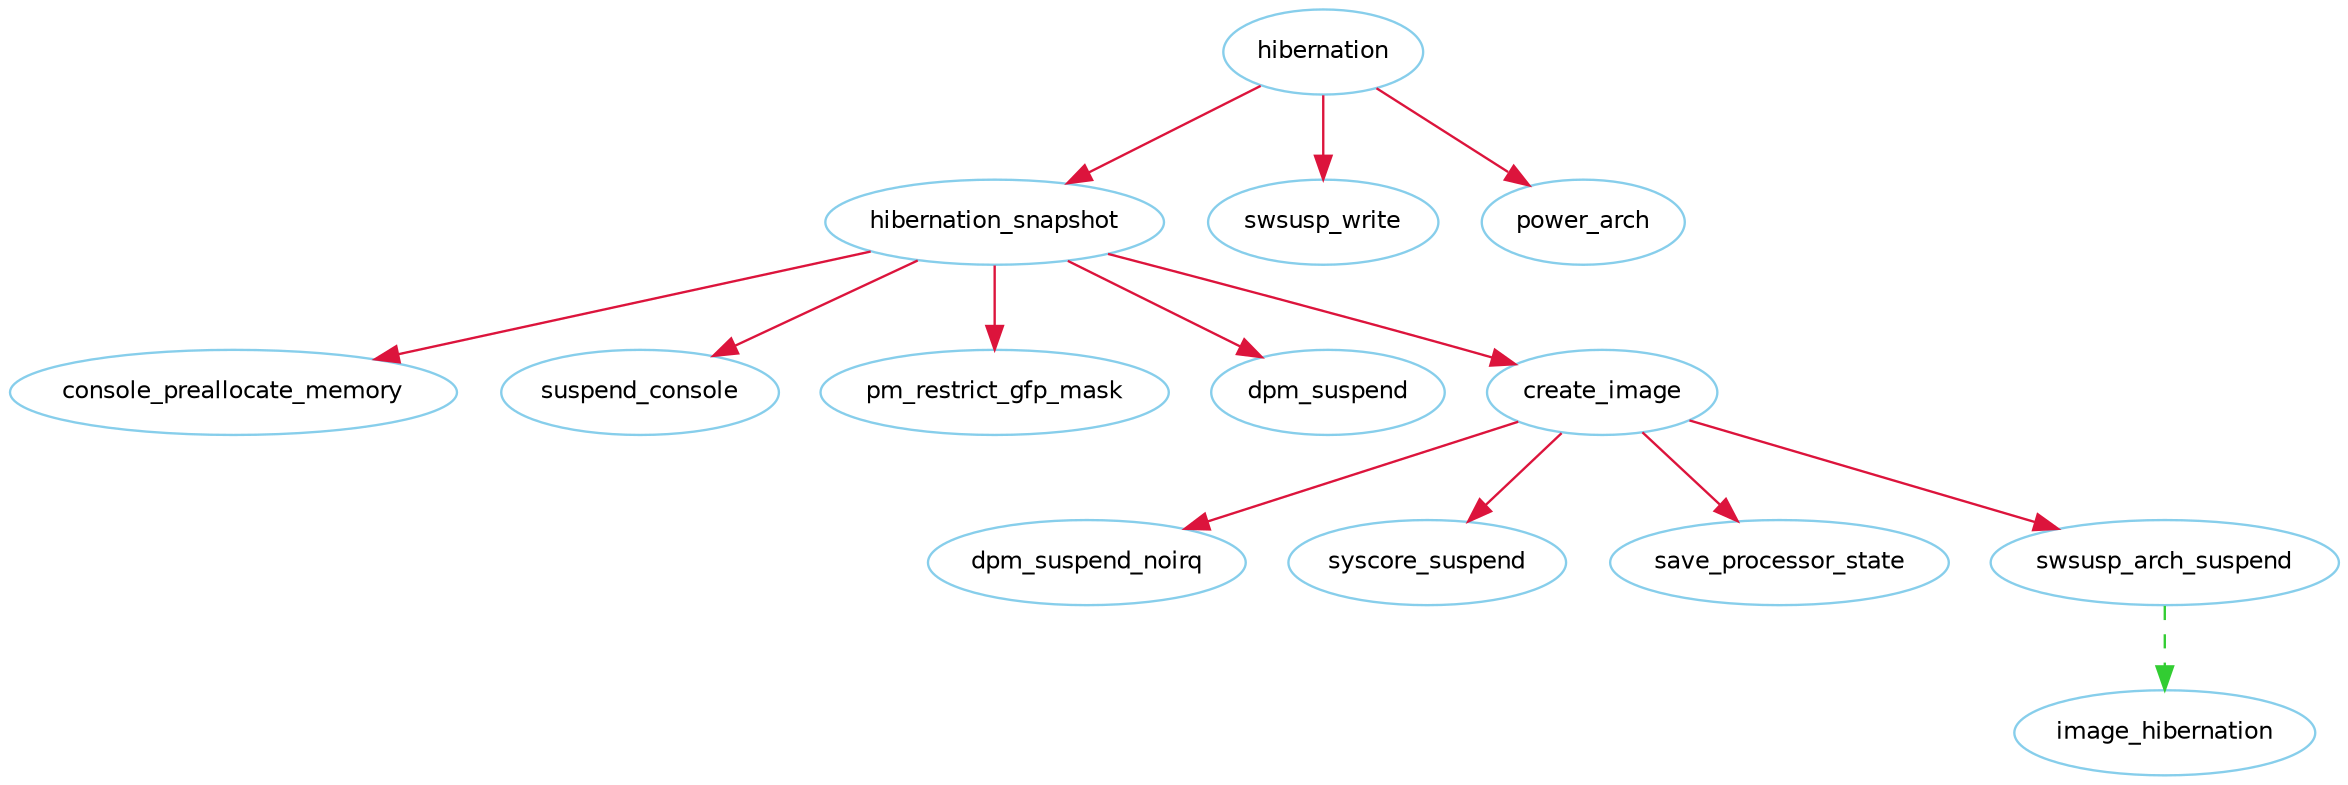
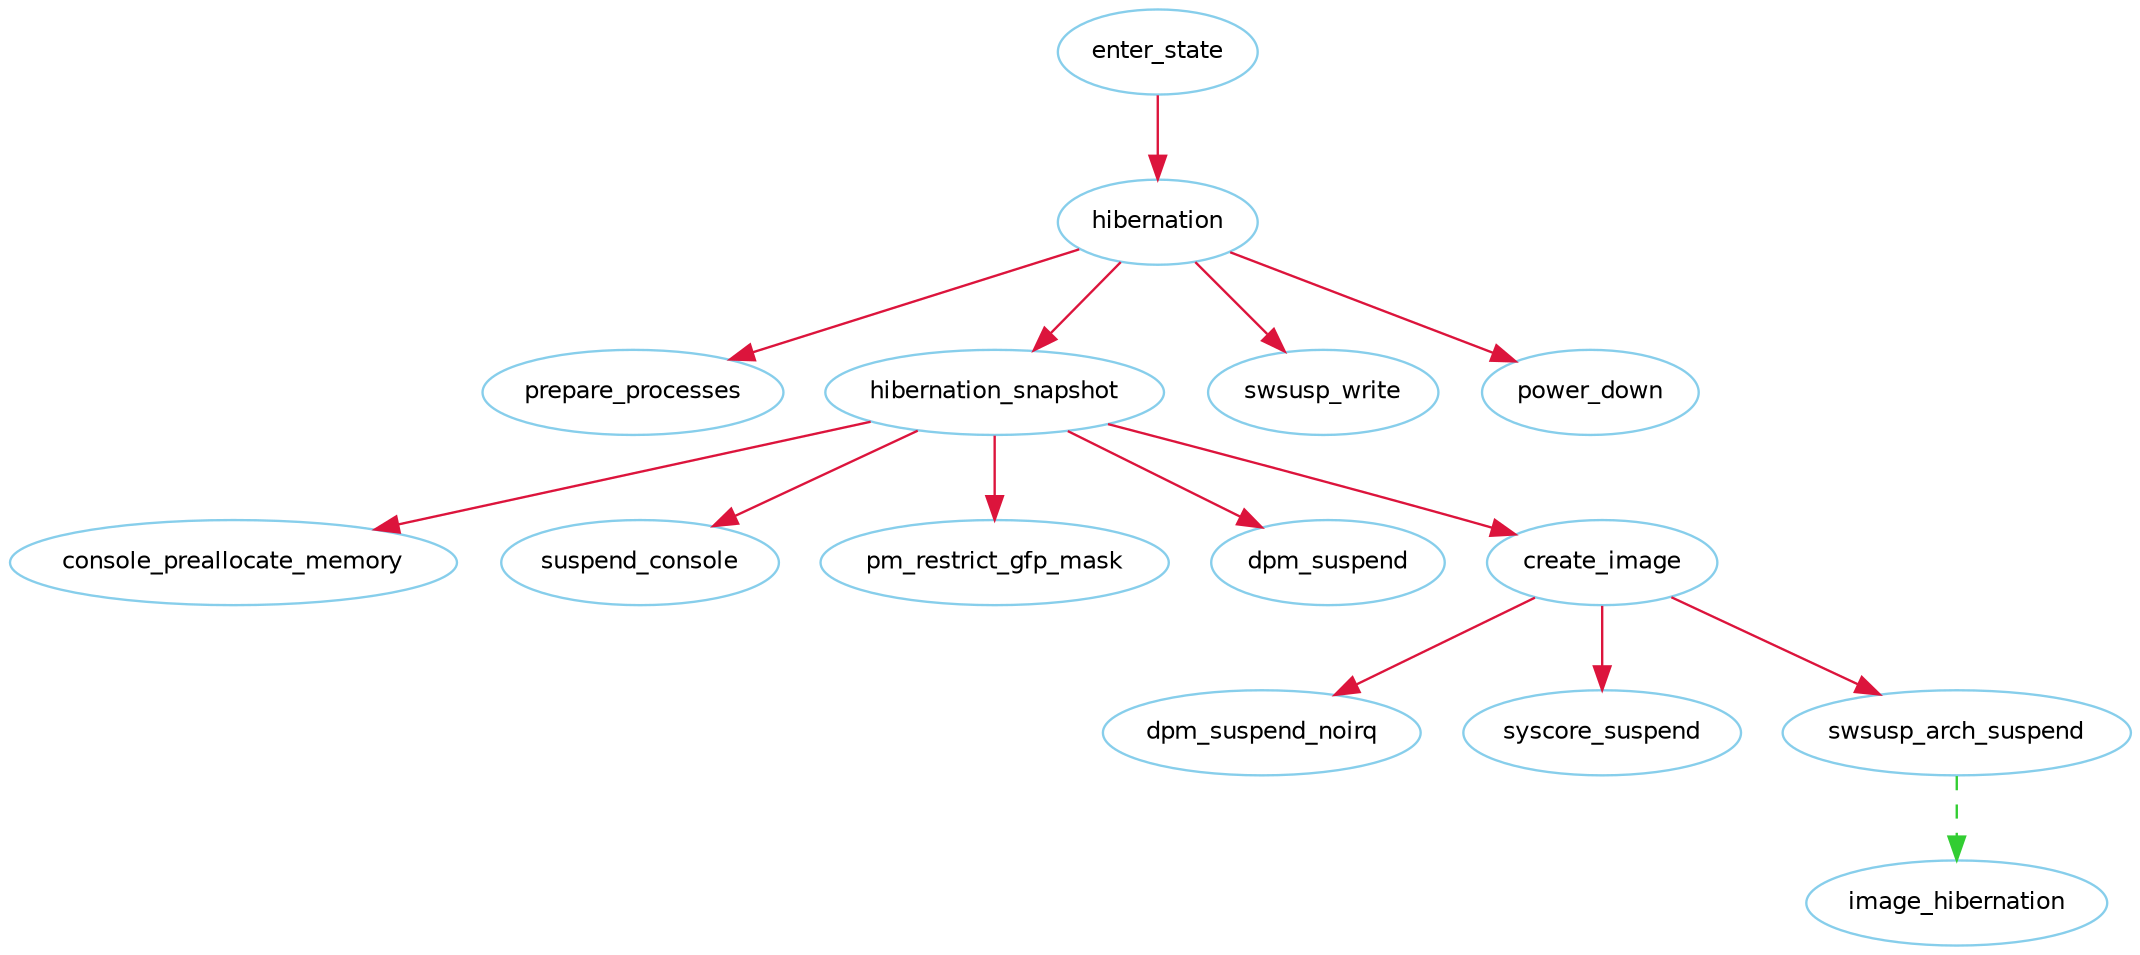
none -> (1158, 52)
(1583, 222) -> (1590, 392)
none -> (633, 392)
(1779, 563) -> none
